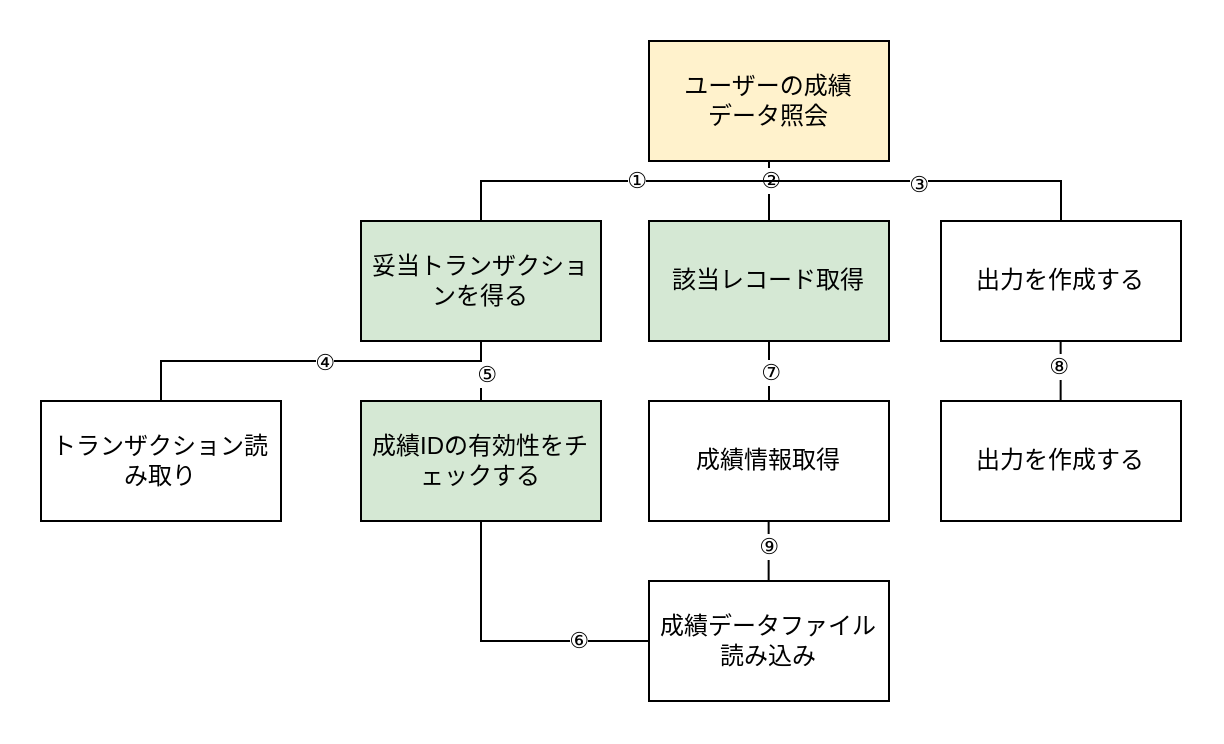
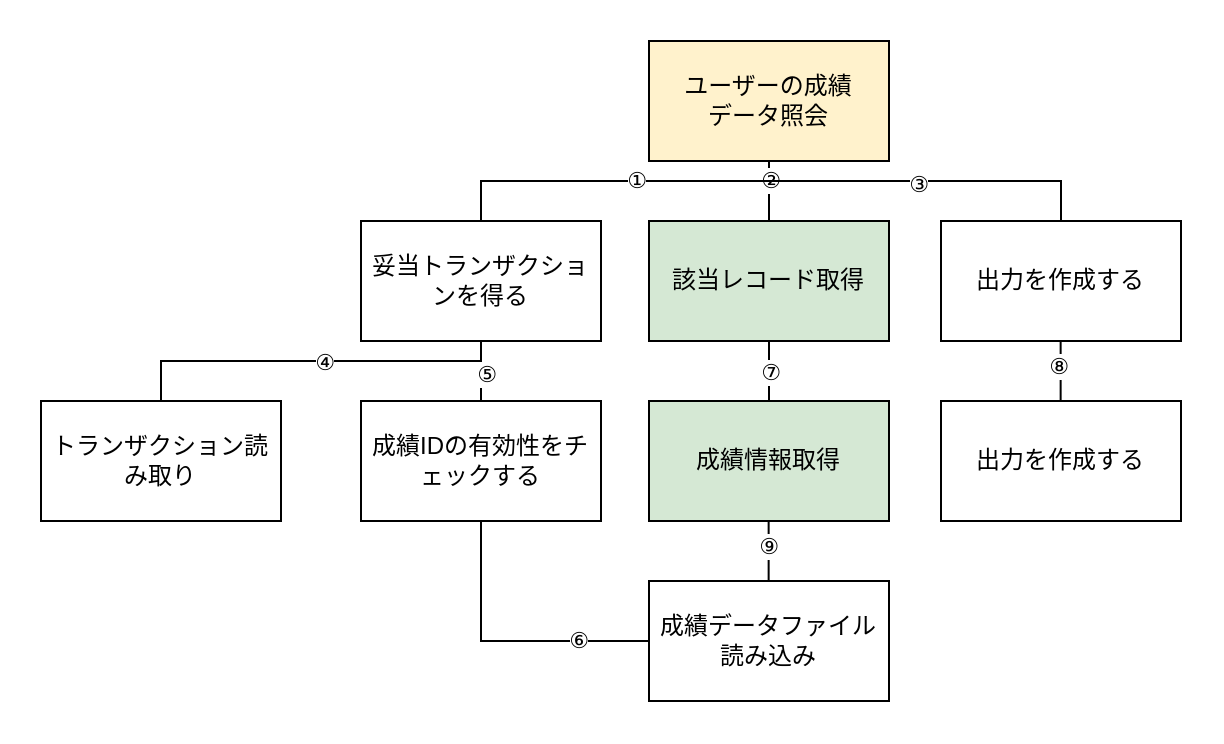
(481, 281) -> (481, 281)
(481, 461) -> (481, 461)
(769, 461) -> (769, 461)
